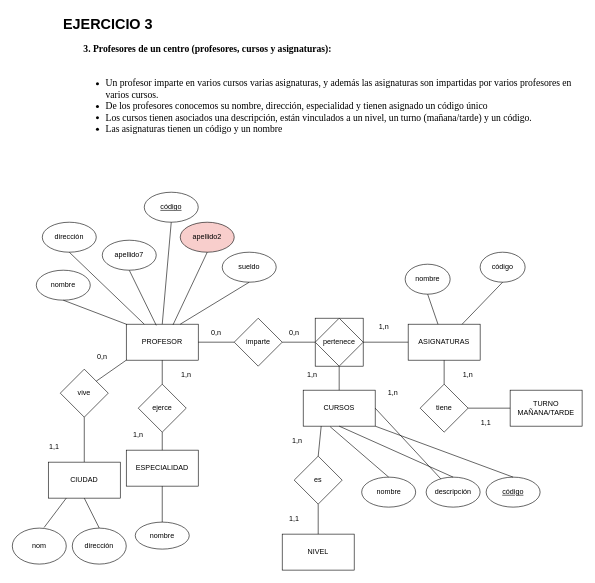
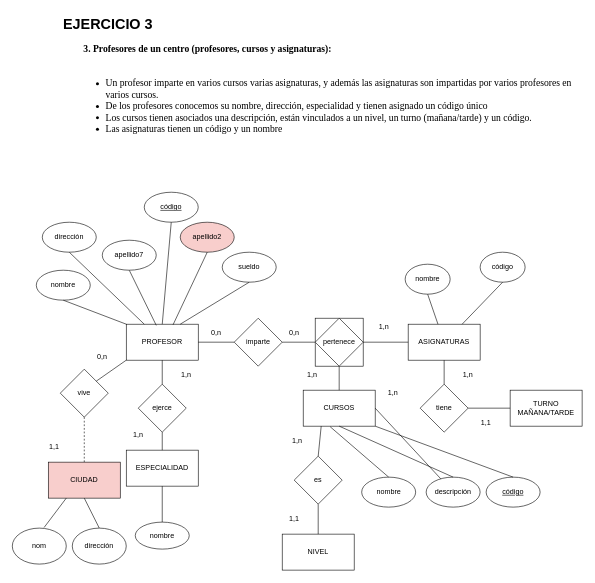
(84, 439) -> (84, 439)
(84, 480) -> (84, 480)
